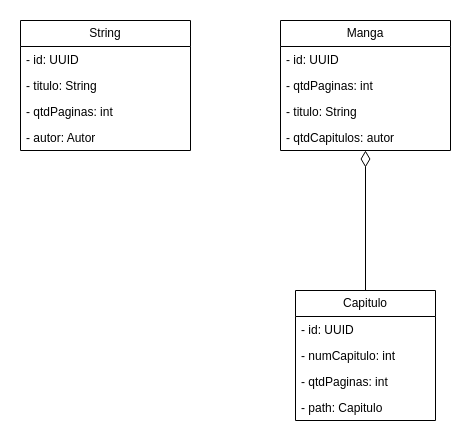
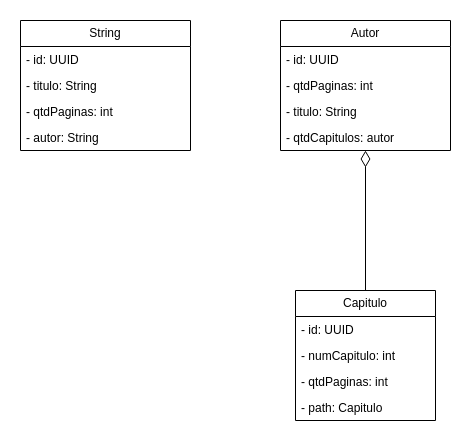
(366, 34) -> (366, 34)
(69, 139) -> (71, 139)
